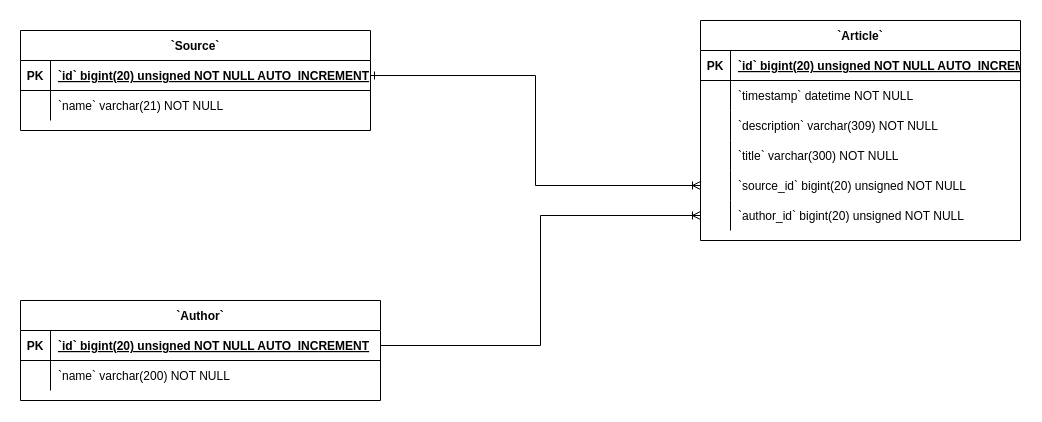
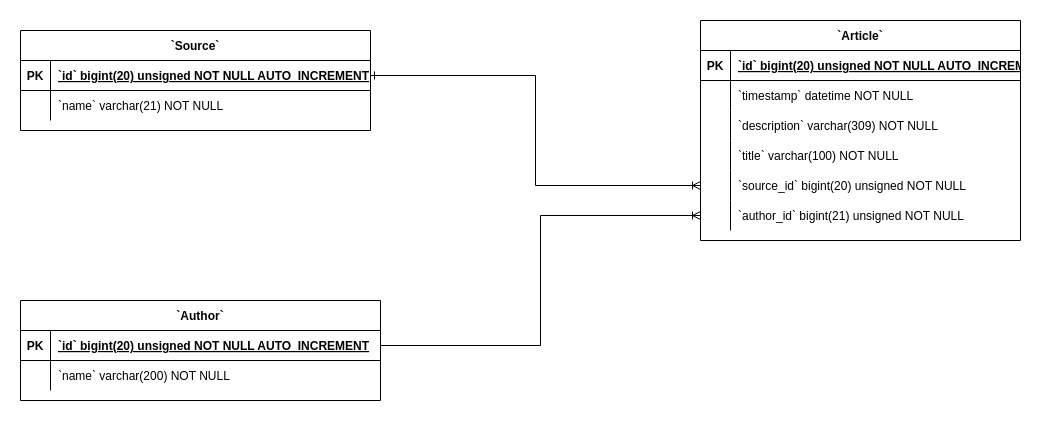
(828, 156) -> (828, 156)
(860, 216) -> (860, 216)
